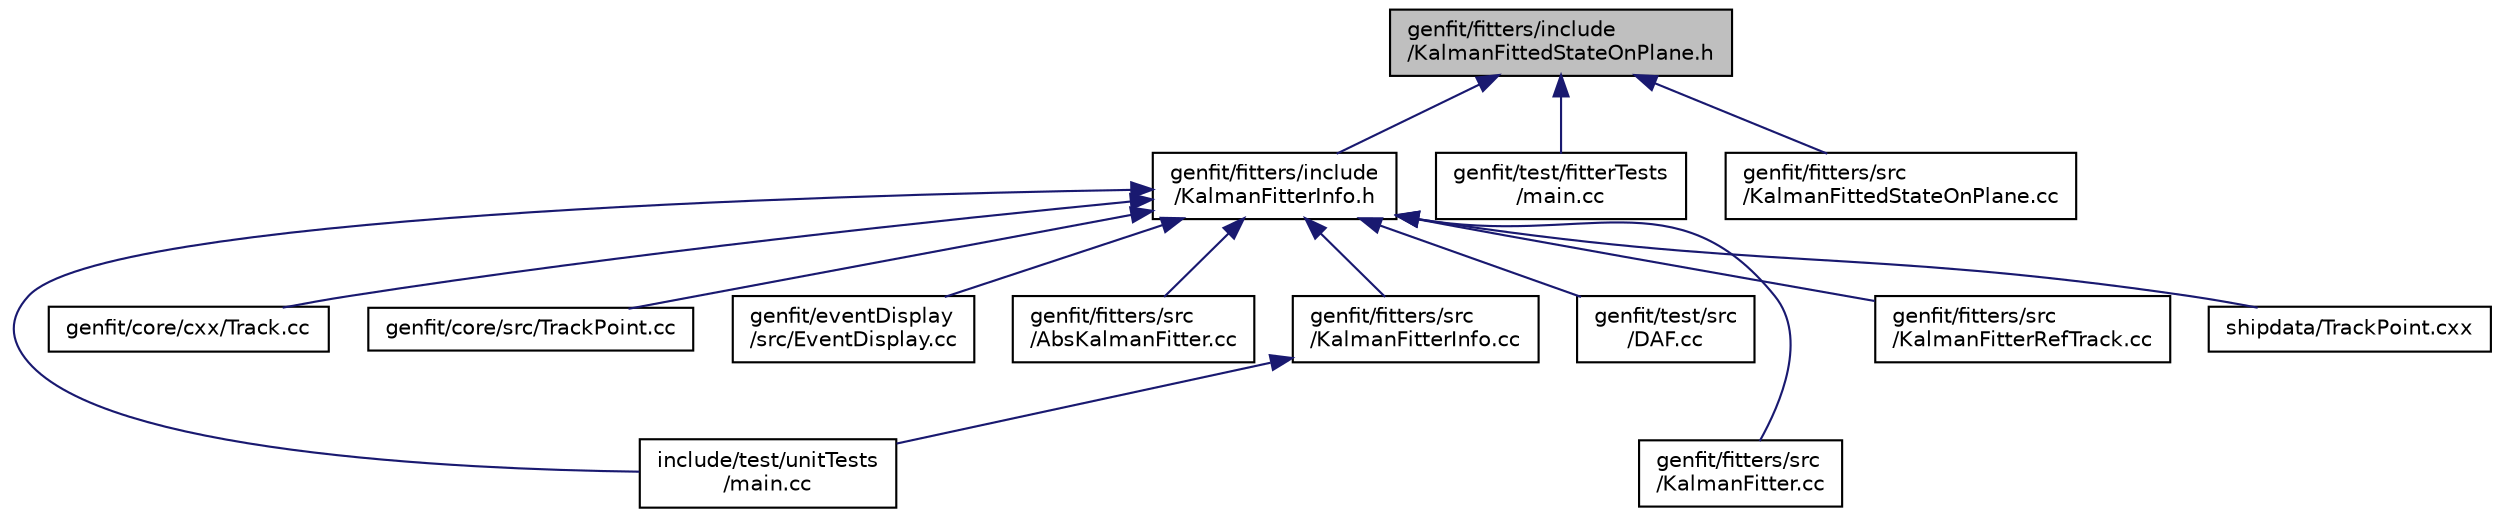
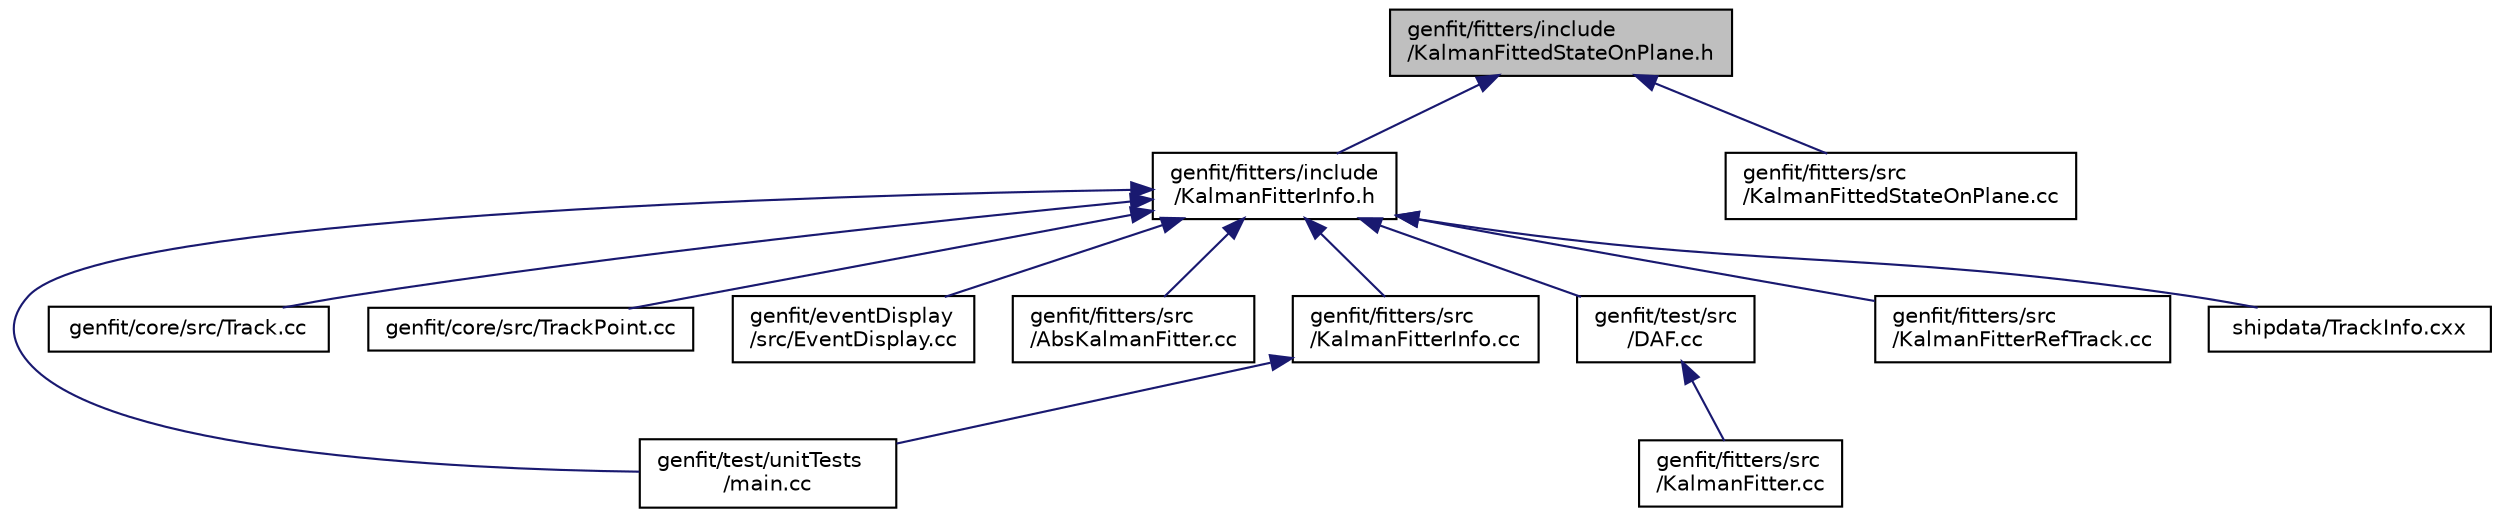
(1561, 186) -> none
(1684, 232) -> (1708, 411)
(189, 329) -> (189, 329)
(2350, 329) -> (2350, 329)
(768, 473) -> (768, 473)
